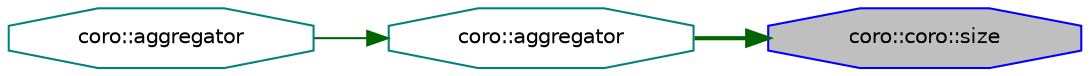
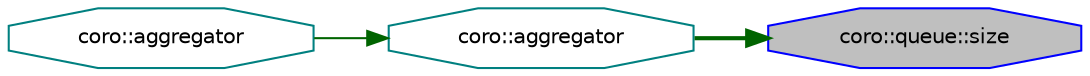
(925, 38) -> (925, 38)
